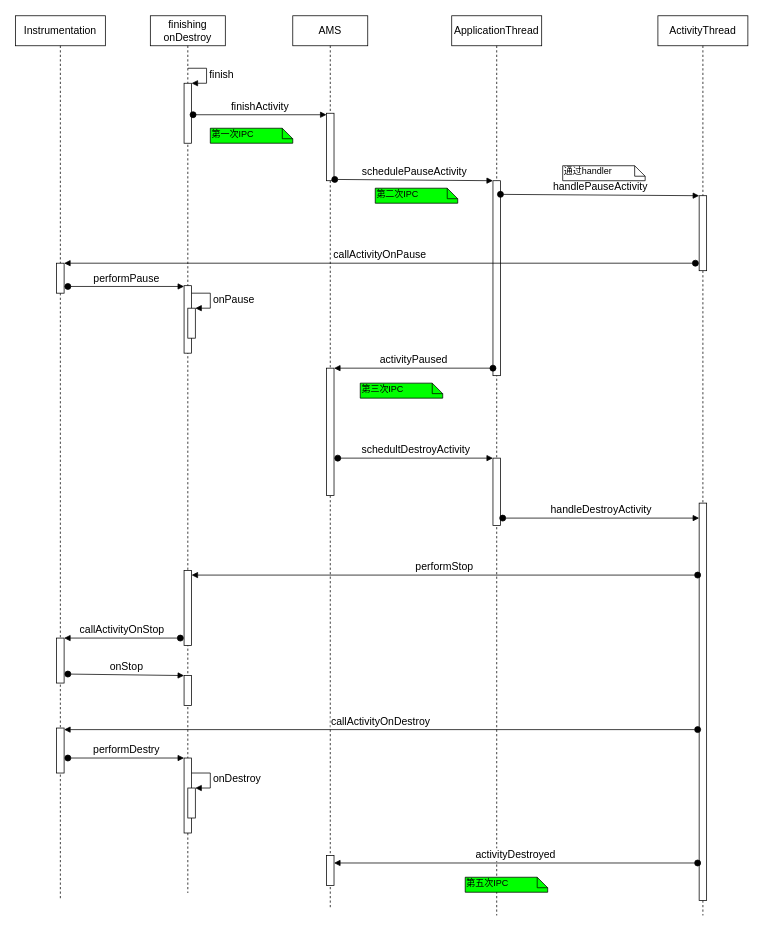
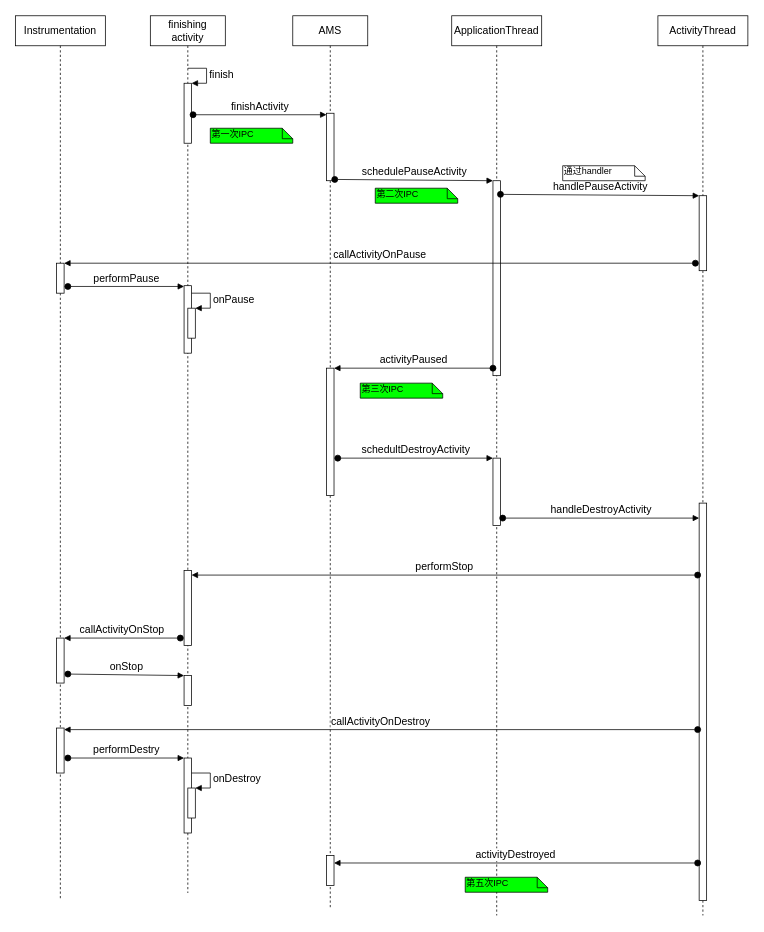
(188, 30) -> (188, 30)
